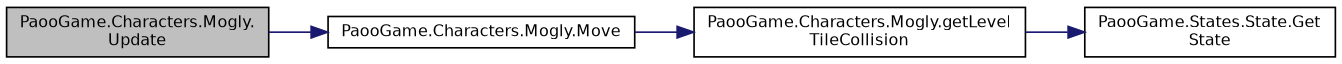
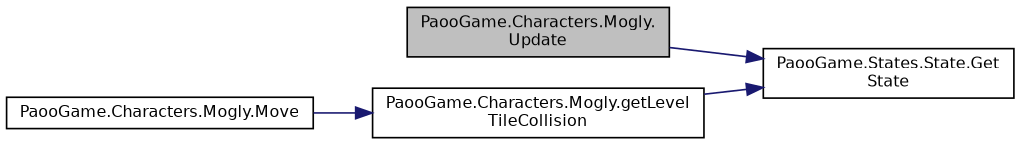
(290, 32) -> (708, 52)
